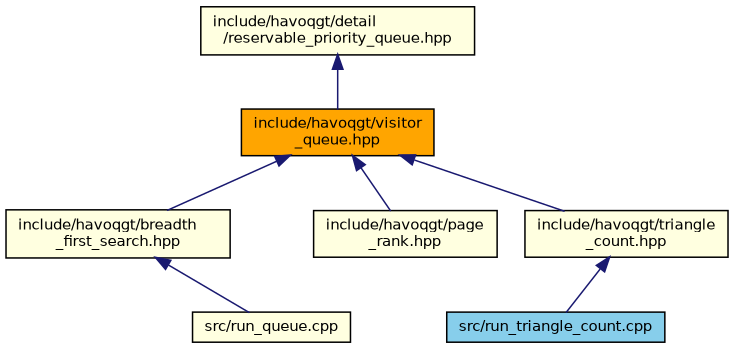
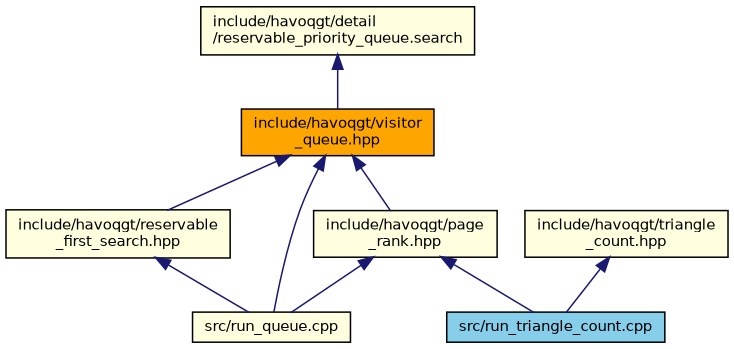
(338, 31) -> (338, 31)
(490, 186) -> (291, 239)
(118, 234) -> (118, 234)
none -> (326, 289)
none -> (494, 289)
